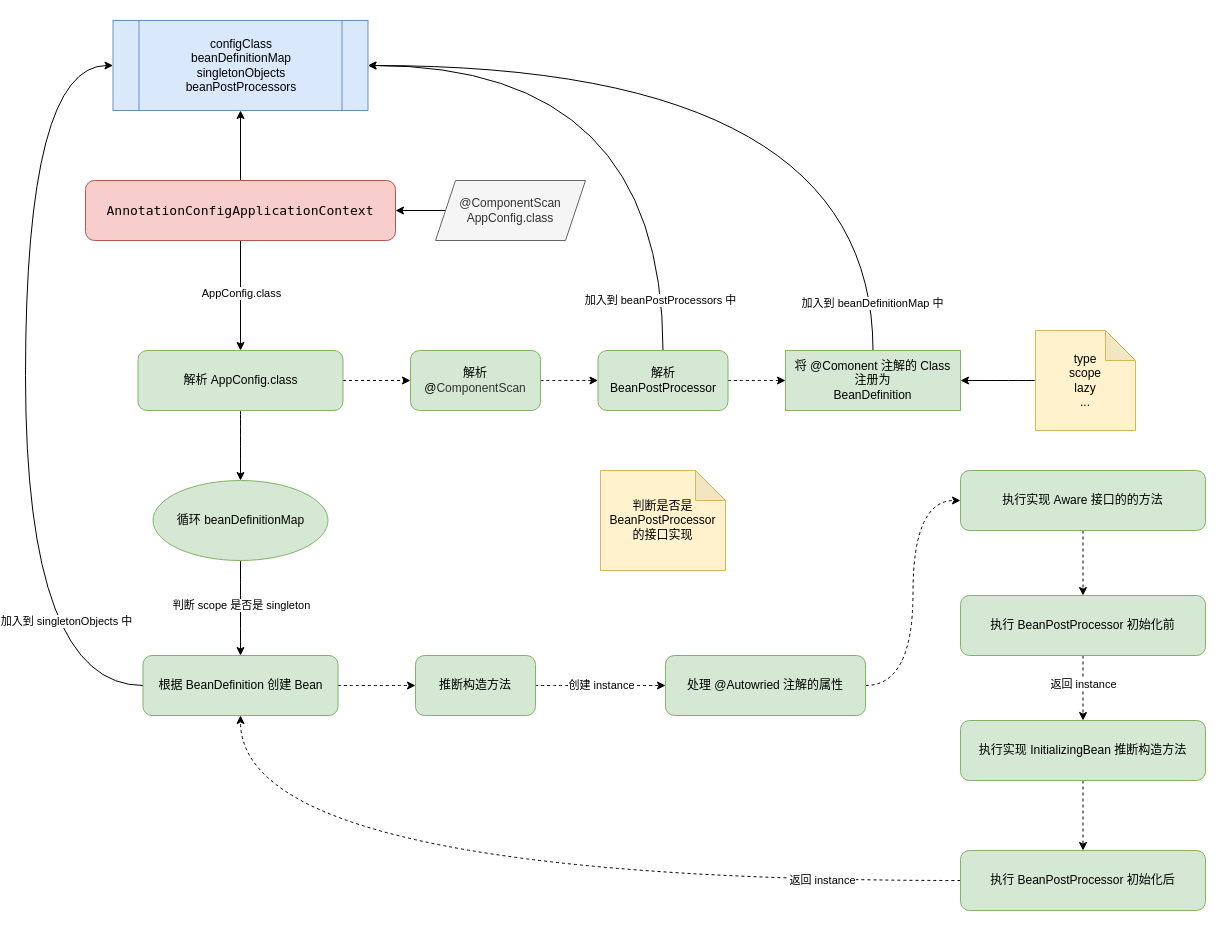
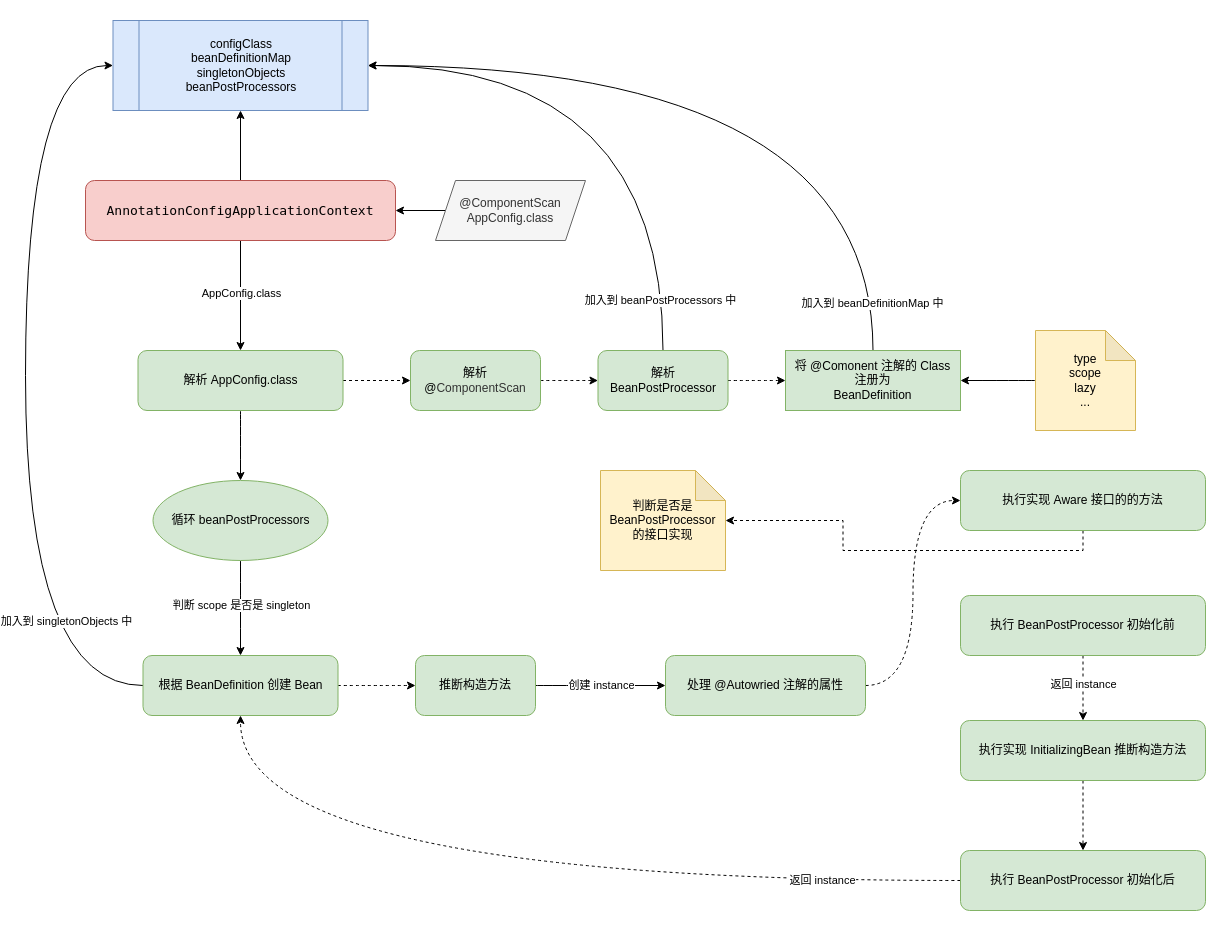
(241, 521) -> (241, 521)
(1083, 568) -> (894, 551)
(551, 686) -> (551, 686)
